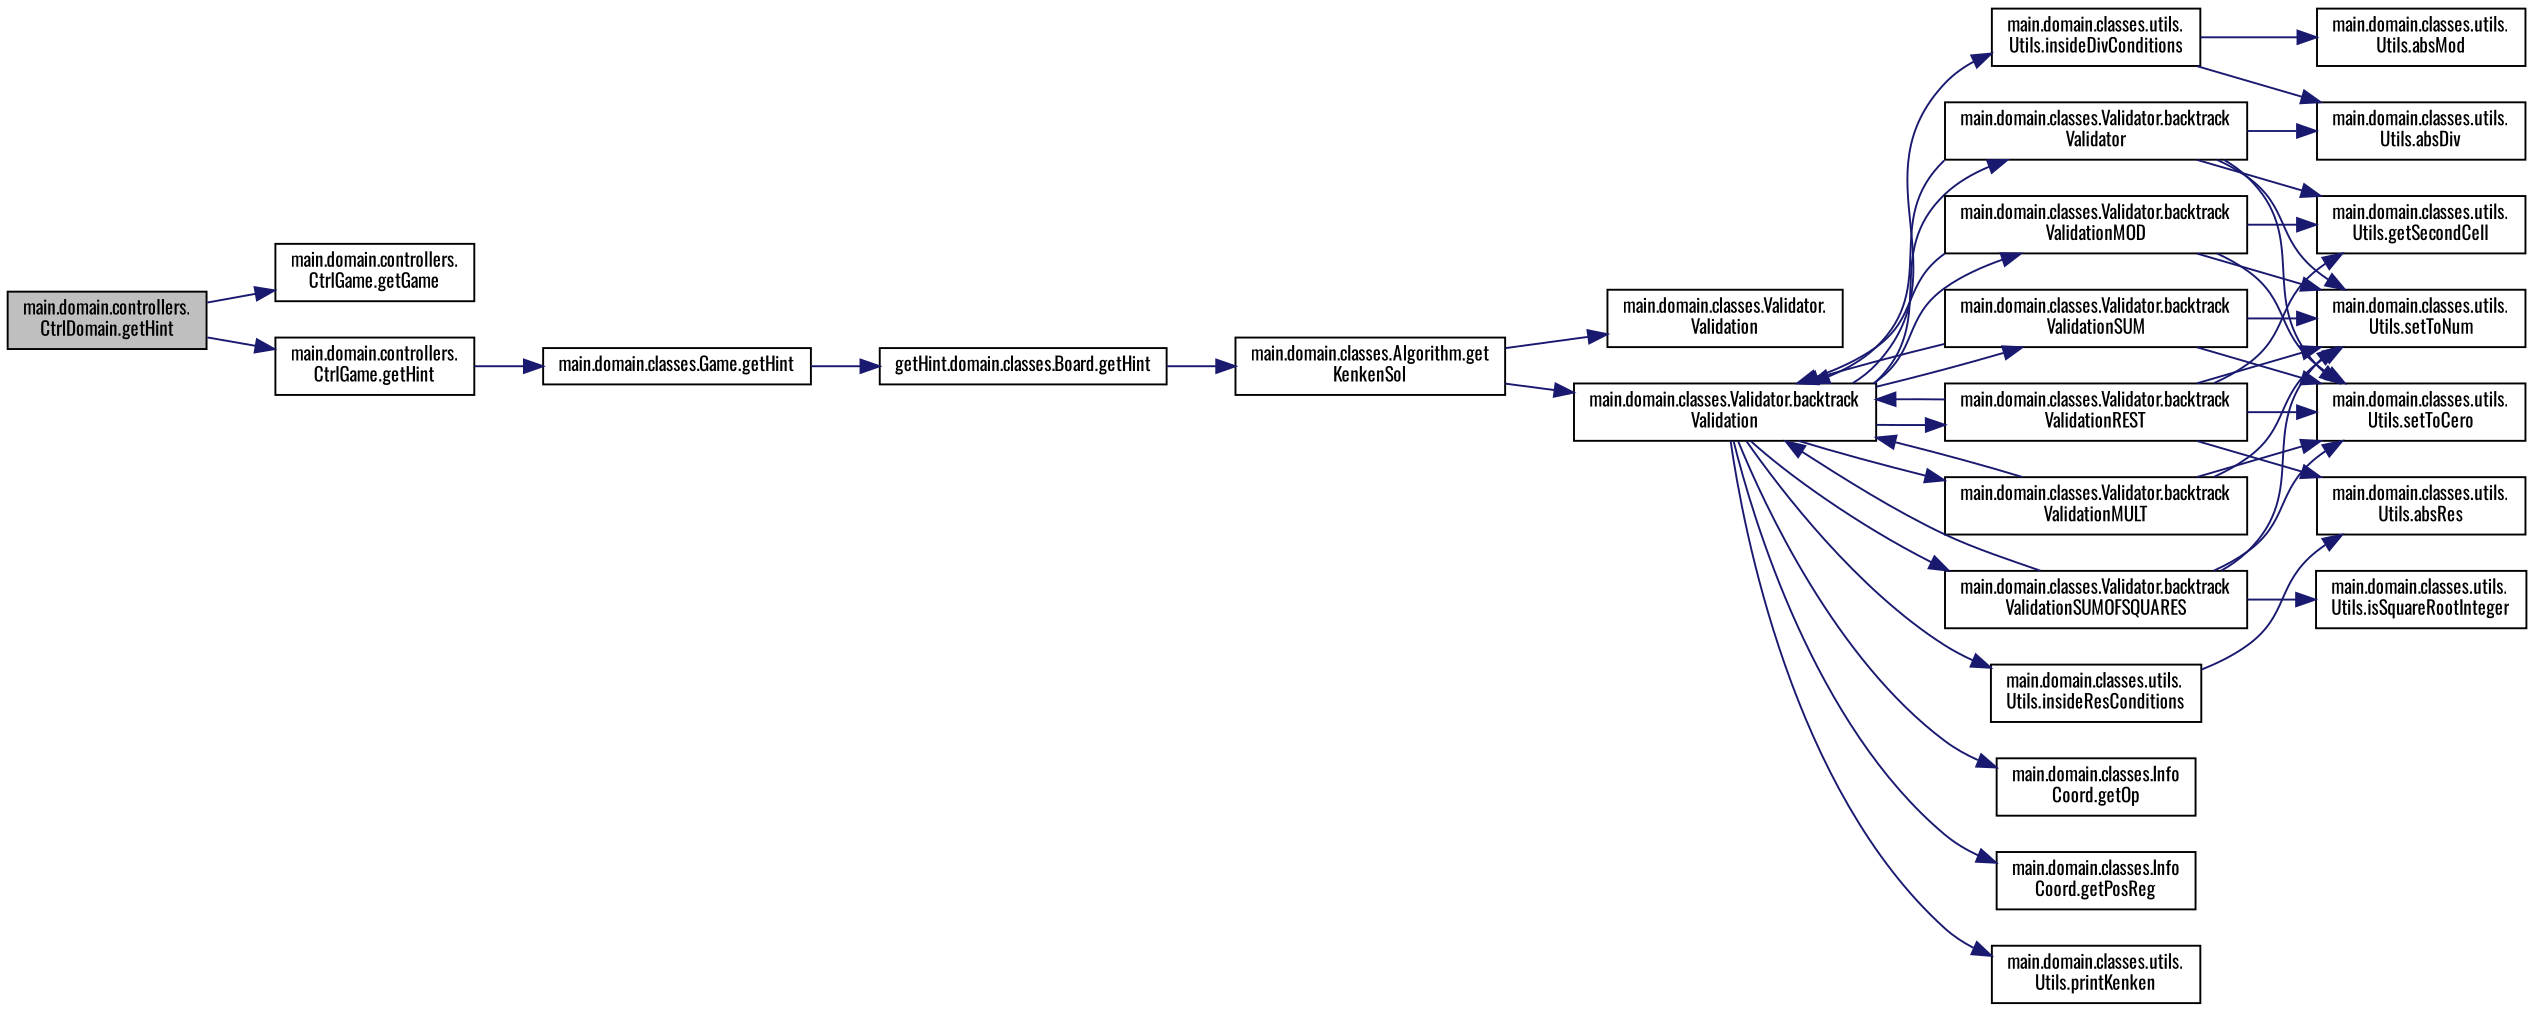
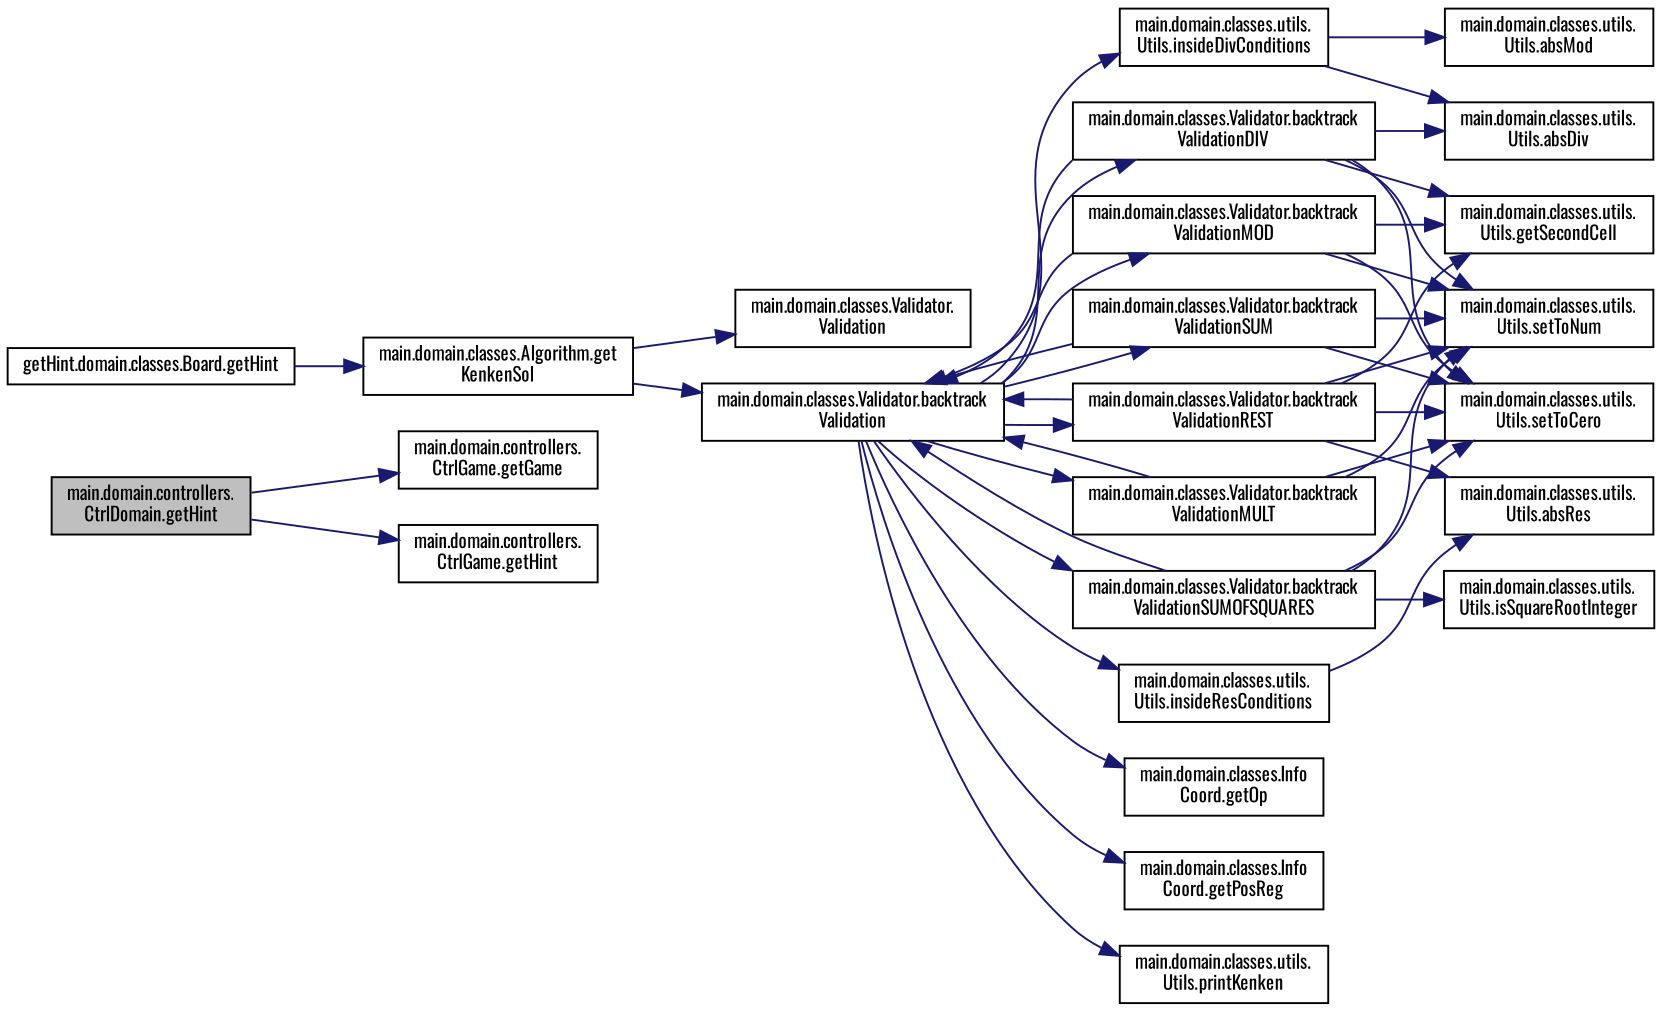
(2096, 131) -> (1224, 131)
(677, 366) -> none
